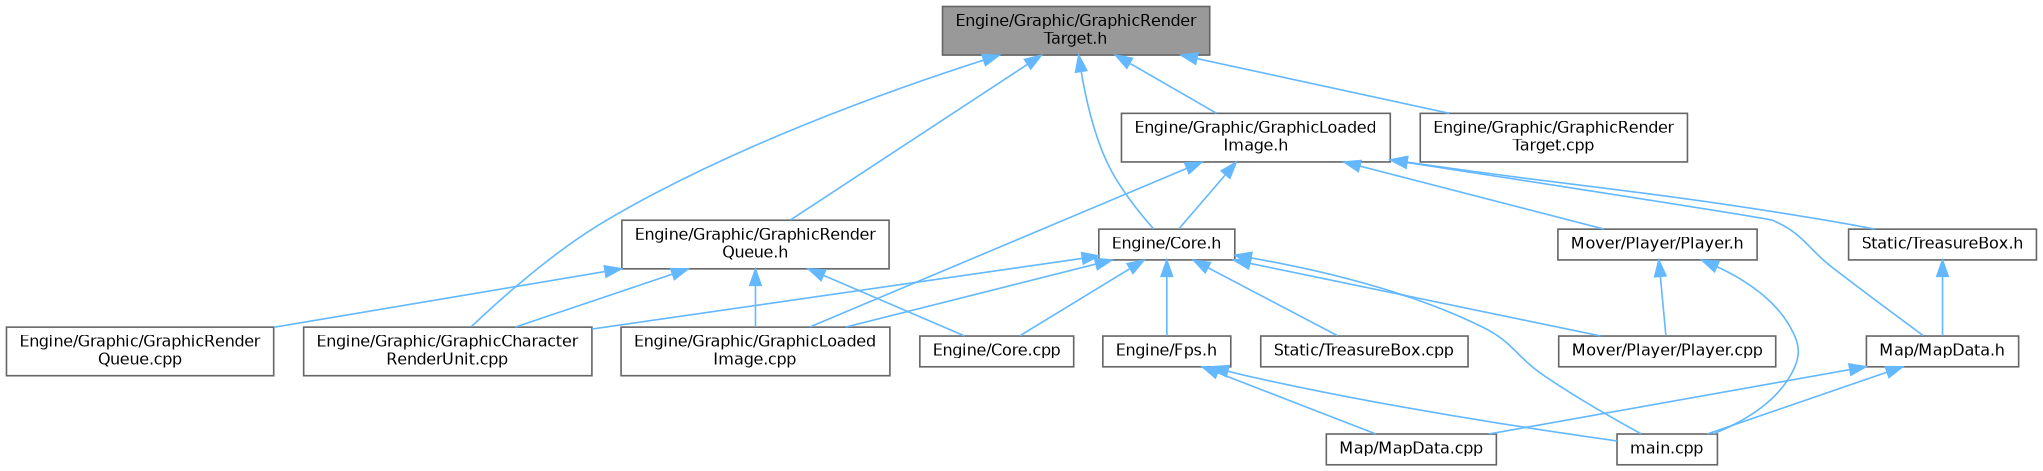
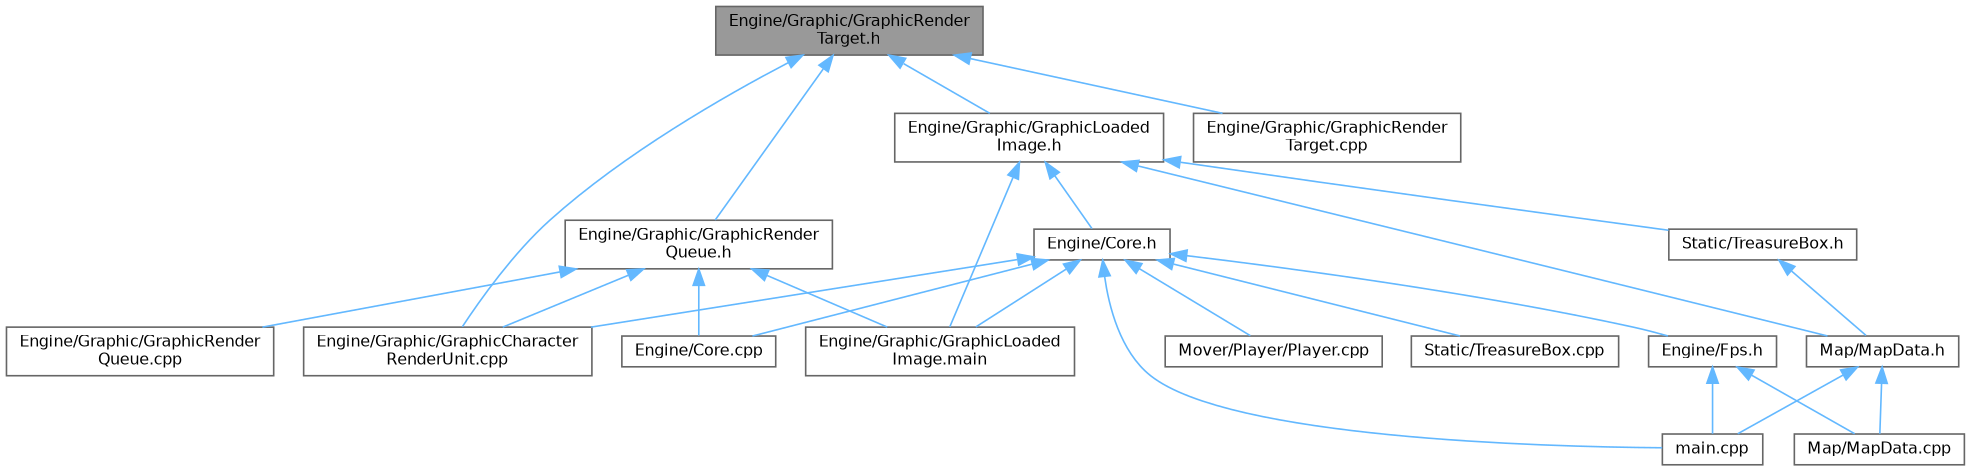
(1105, 157) -> none
(1658, 245) -> none
(755, 351) -> (940, 351)
